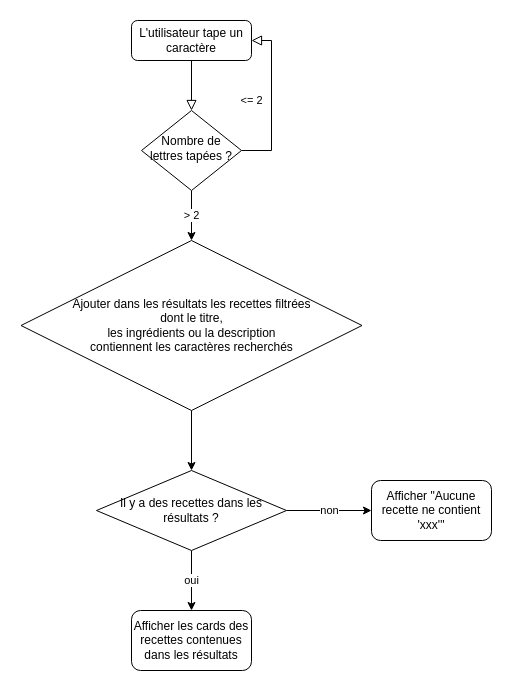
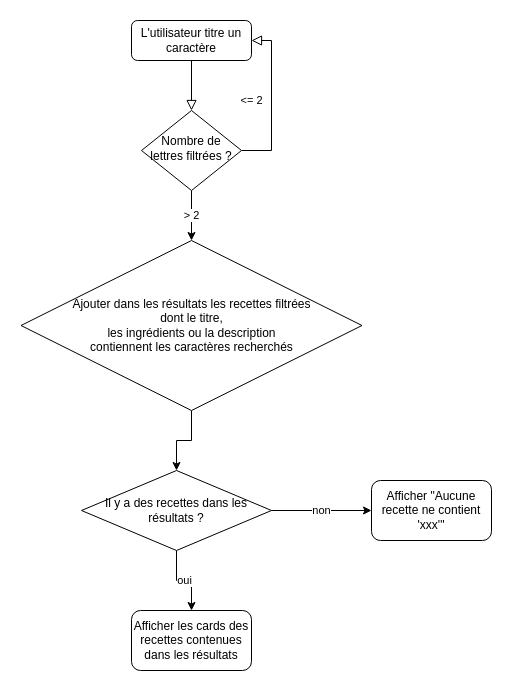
(192, 41) -> (192, 41)
(192, 149) -> (192, 149)
(192, 511) -> (177, 511)
